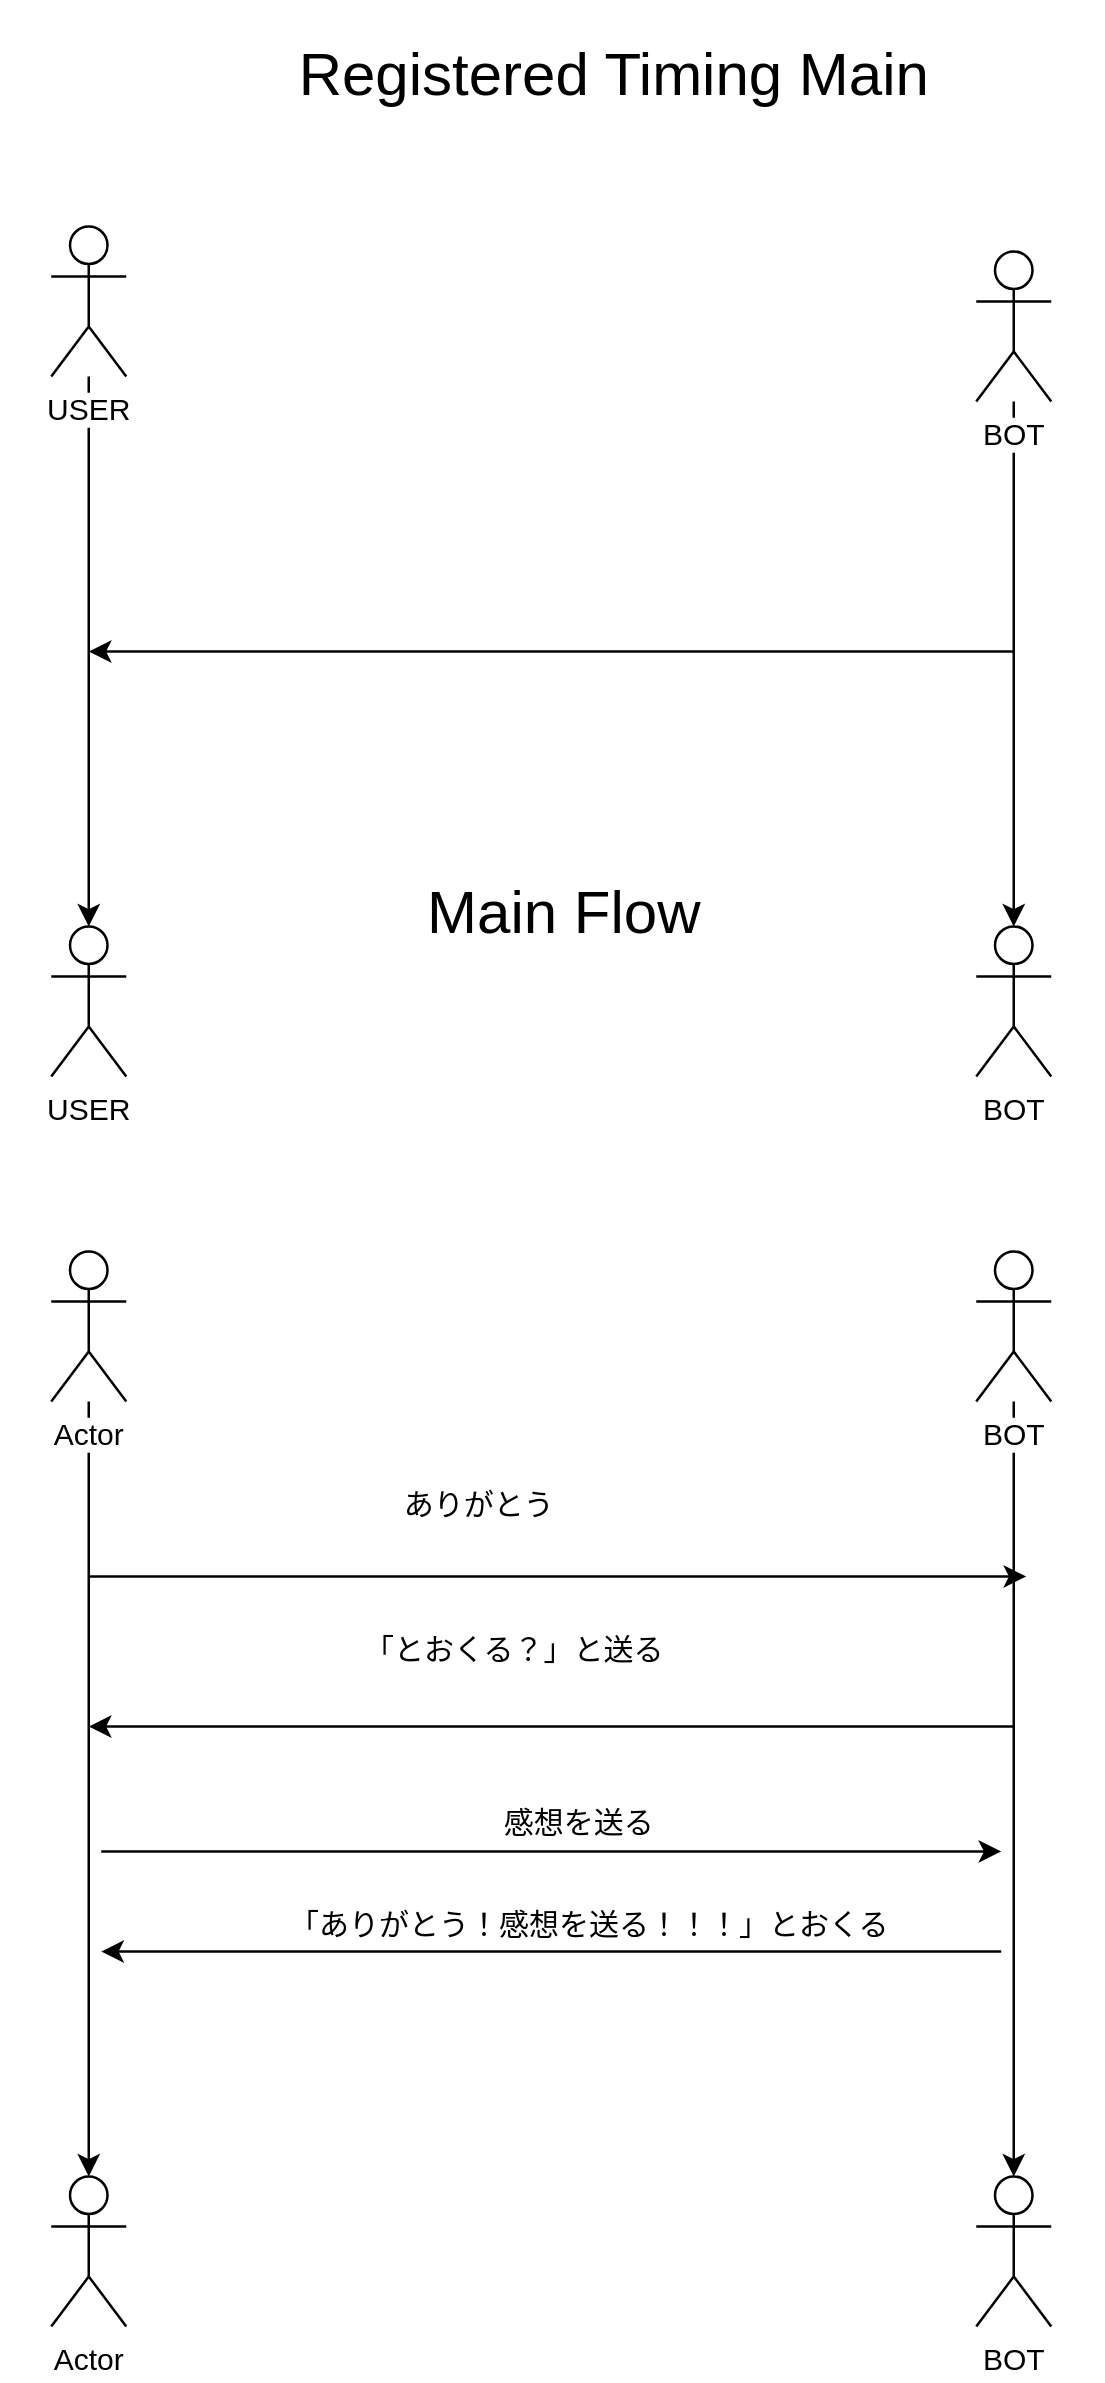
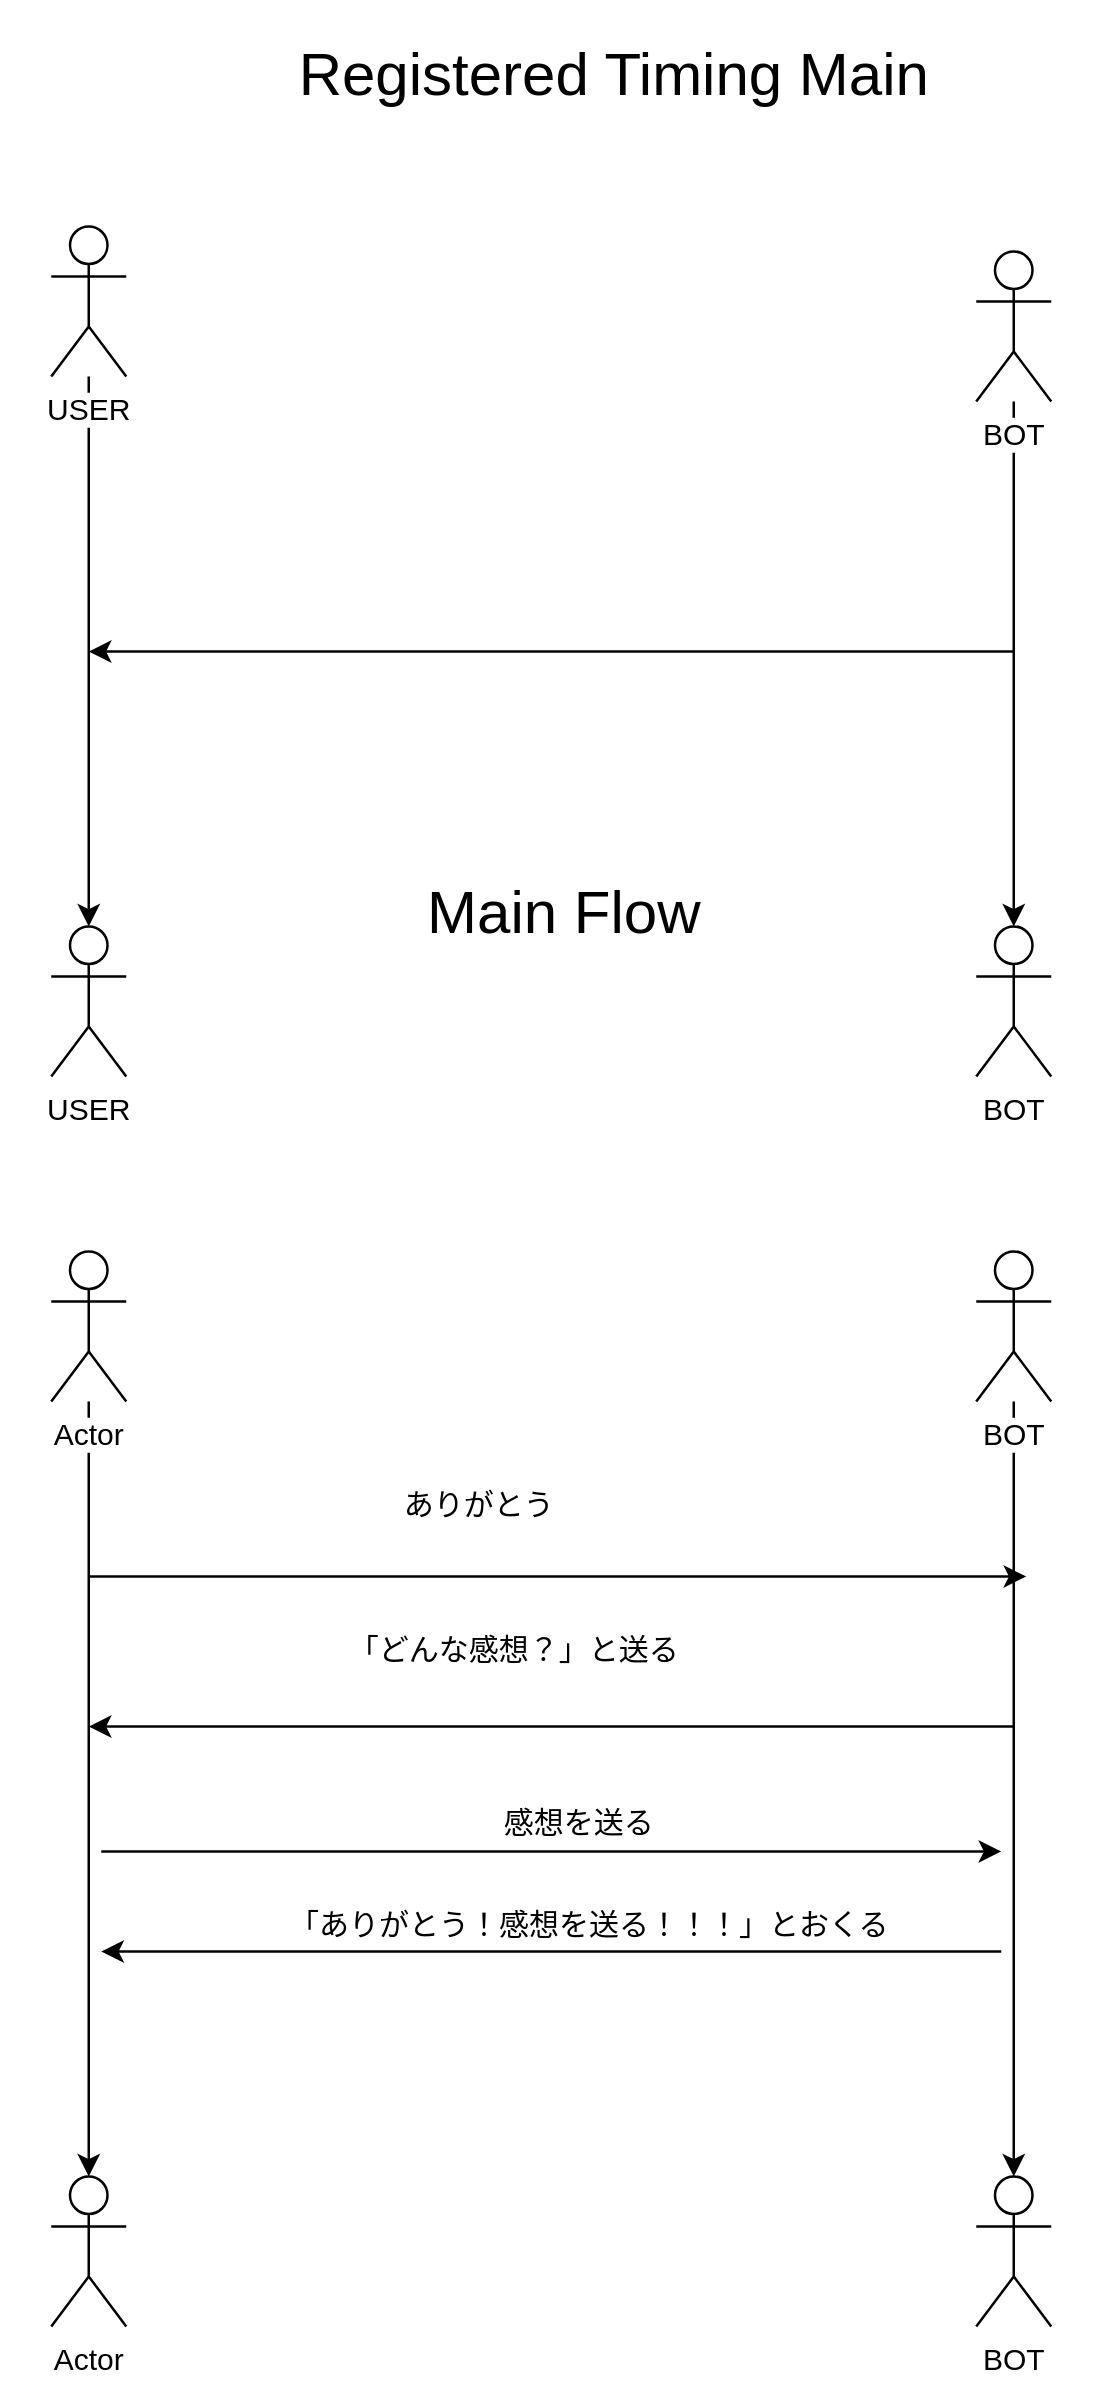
(515, 1651) -> (515, 1651)
